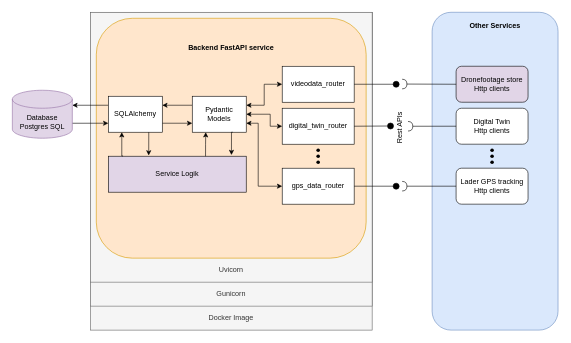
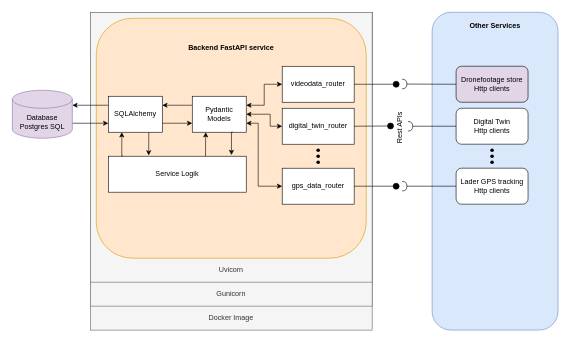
(177, 174) -> (177, 174)
